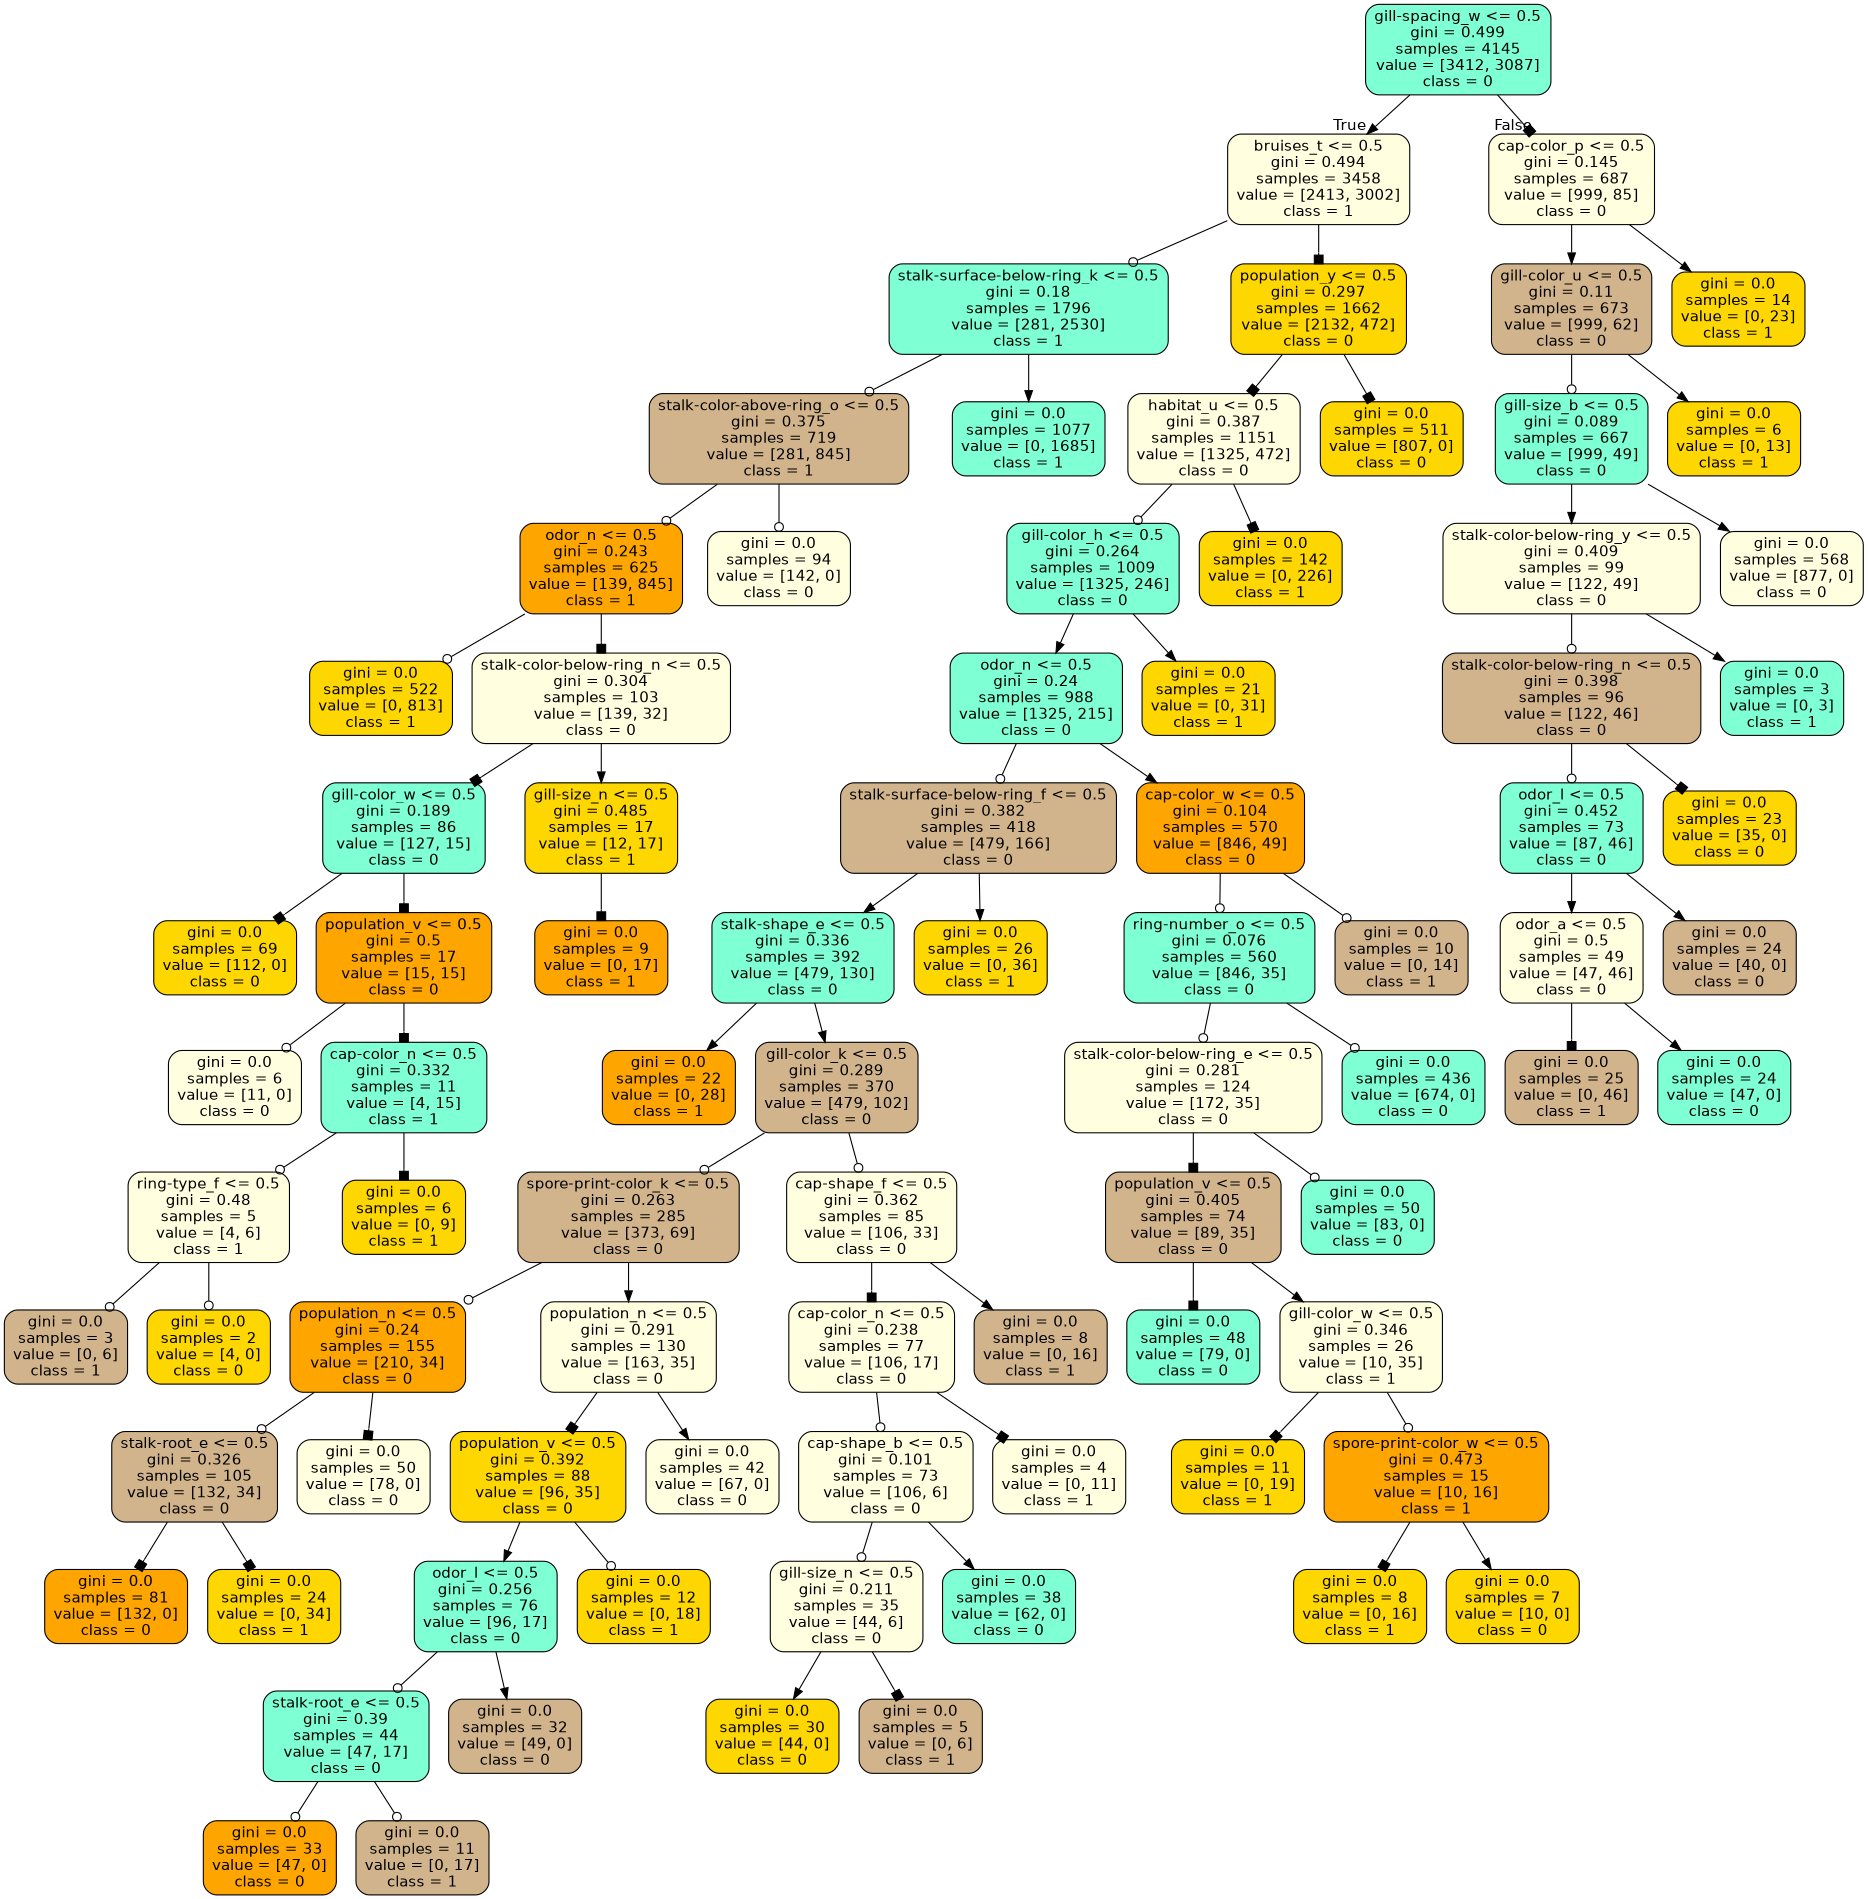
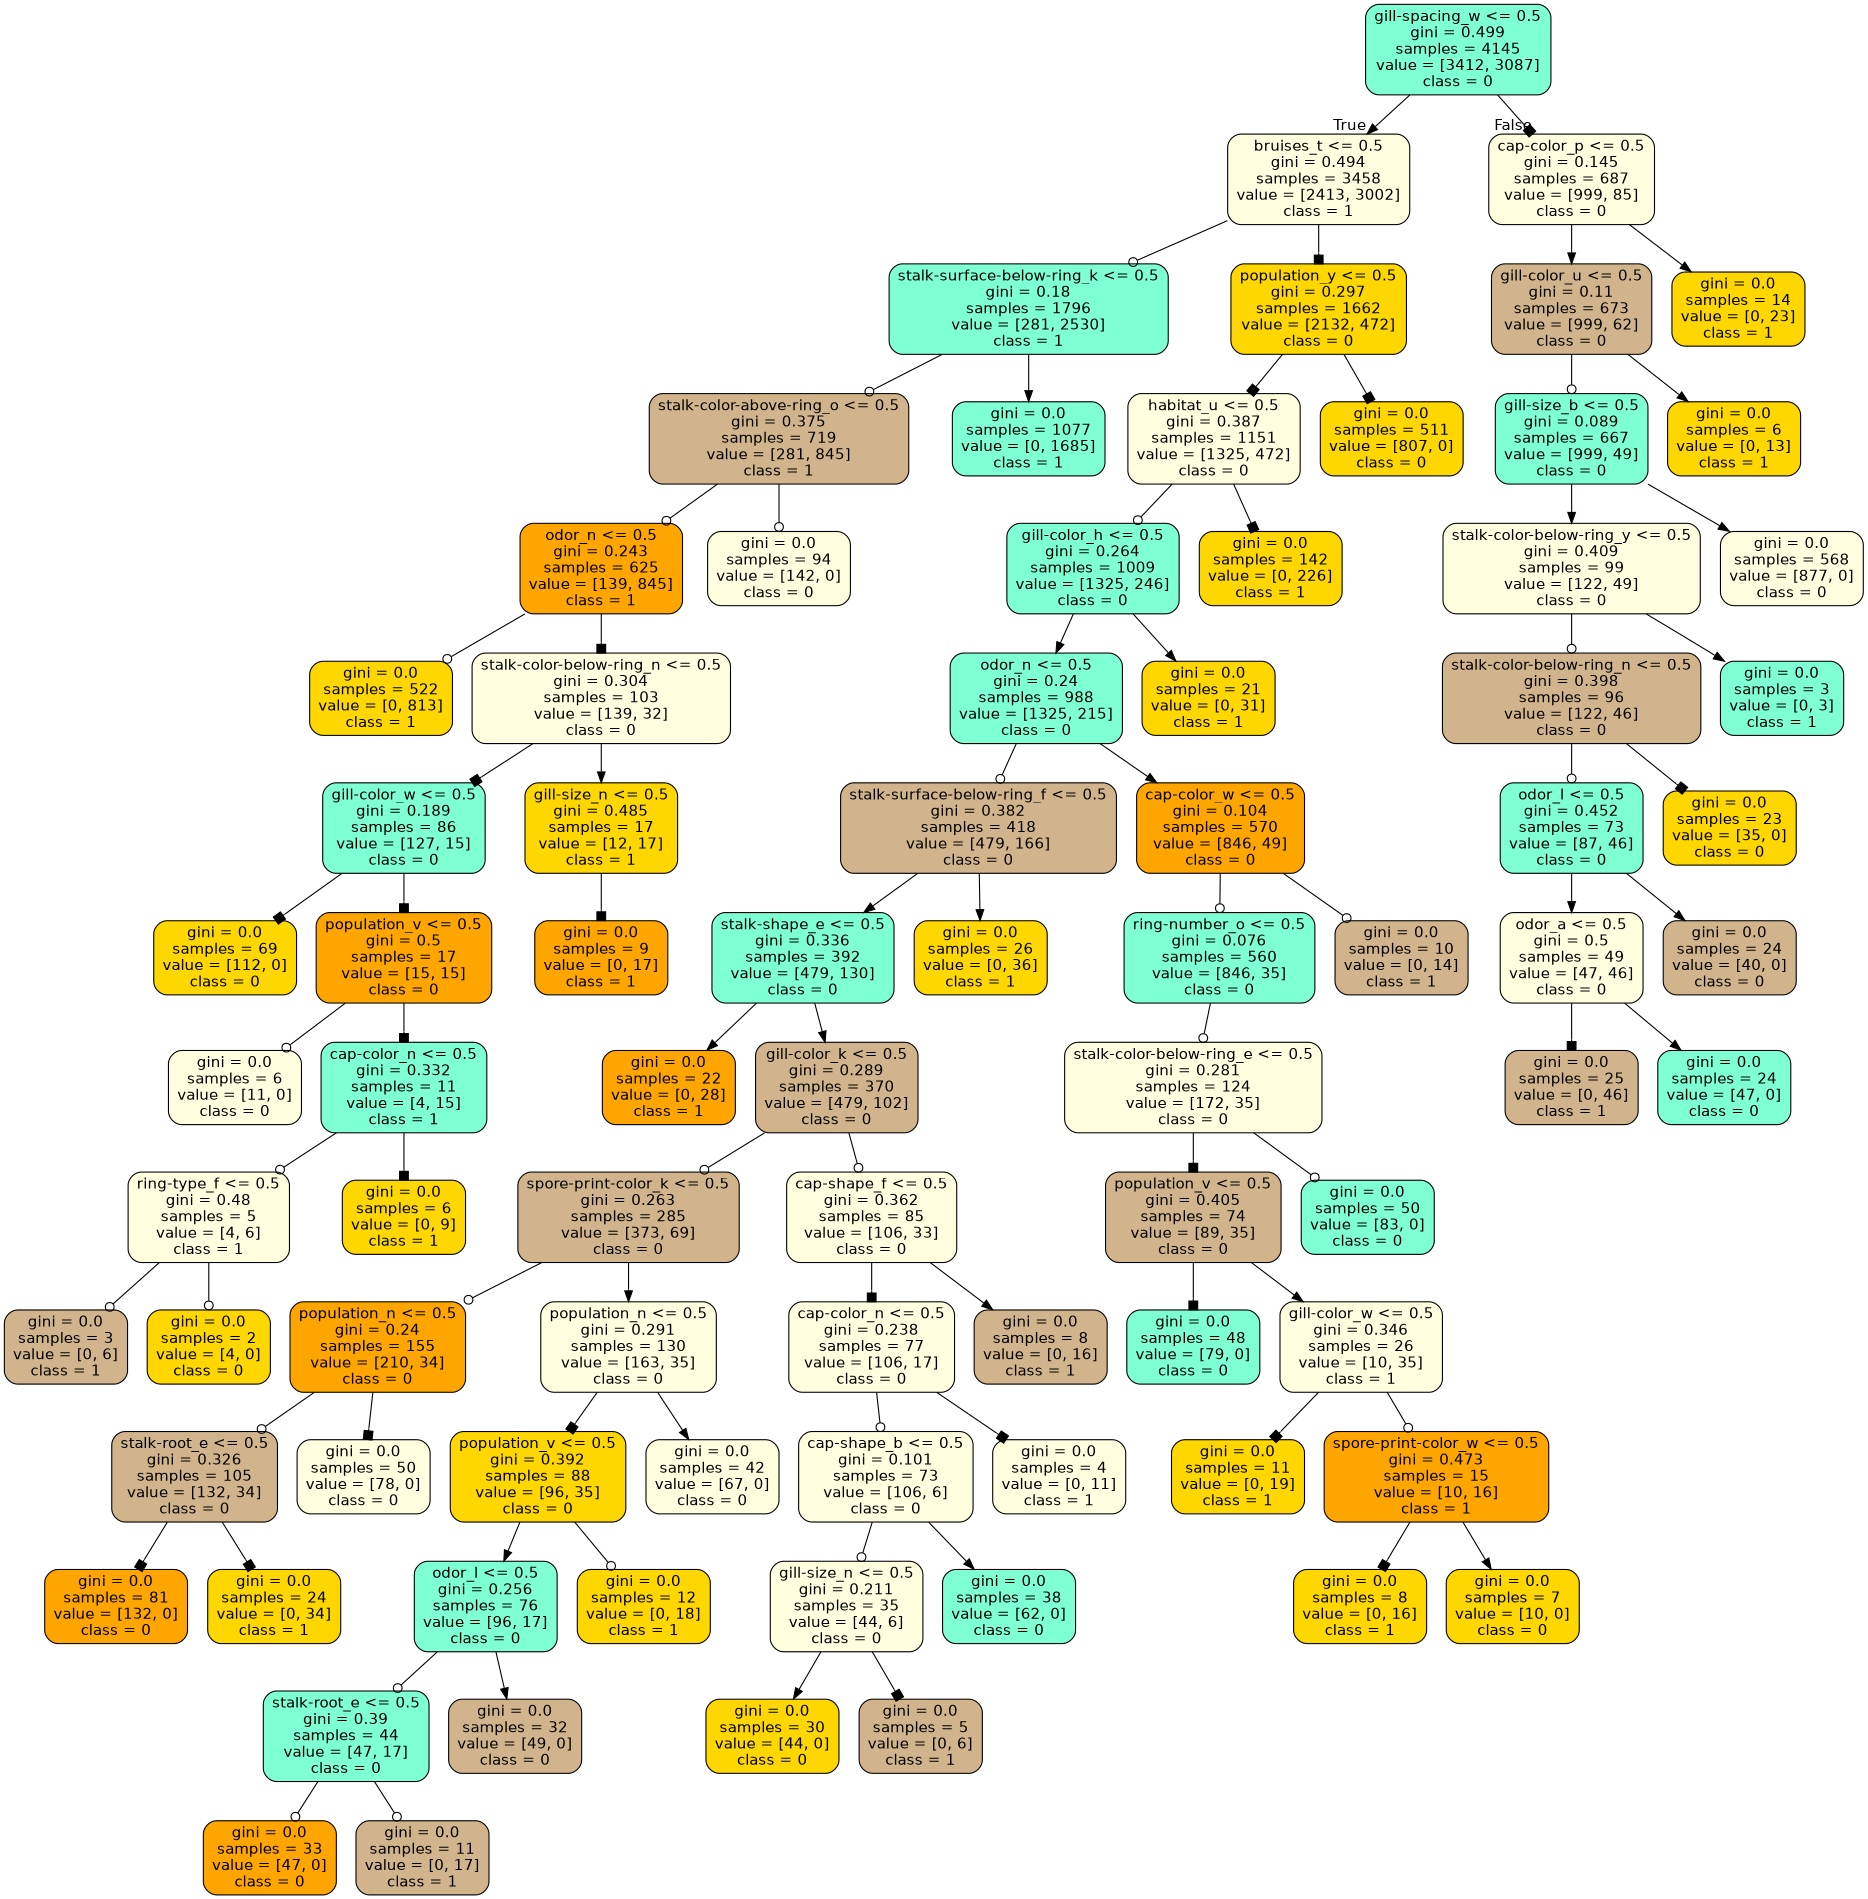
(1414, 1088) -> none
